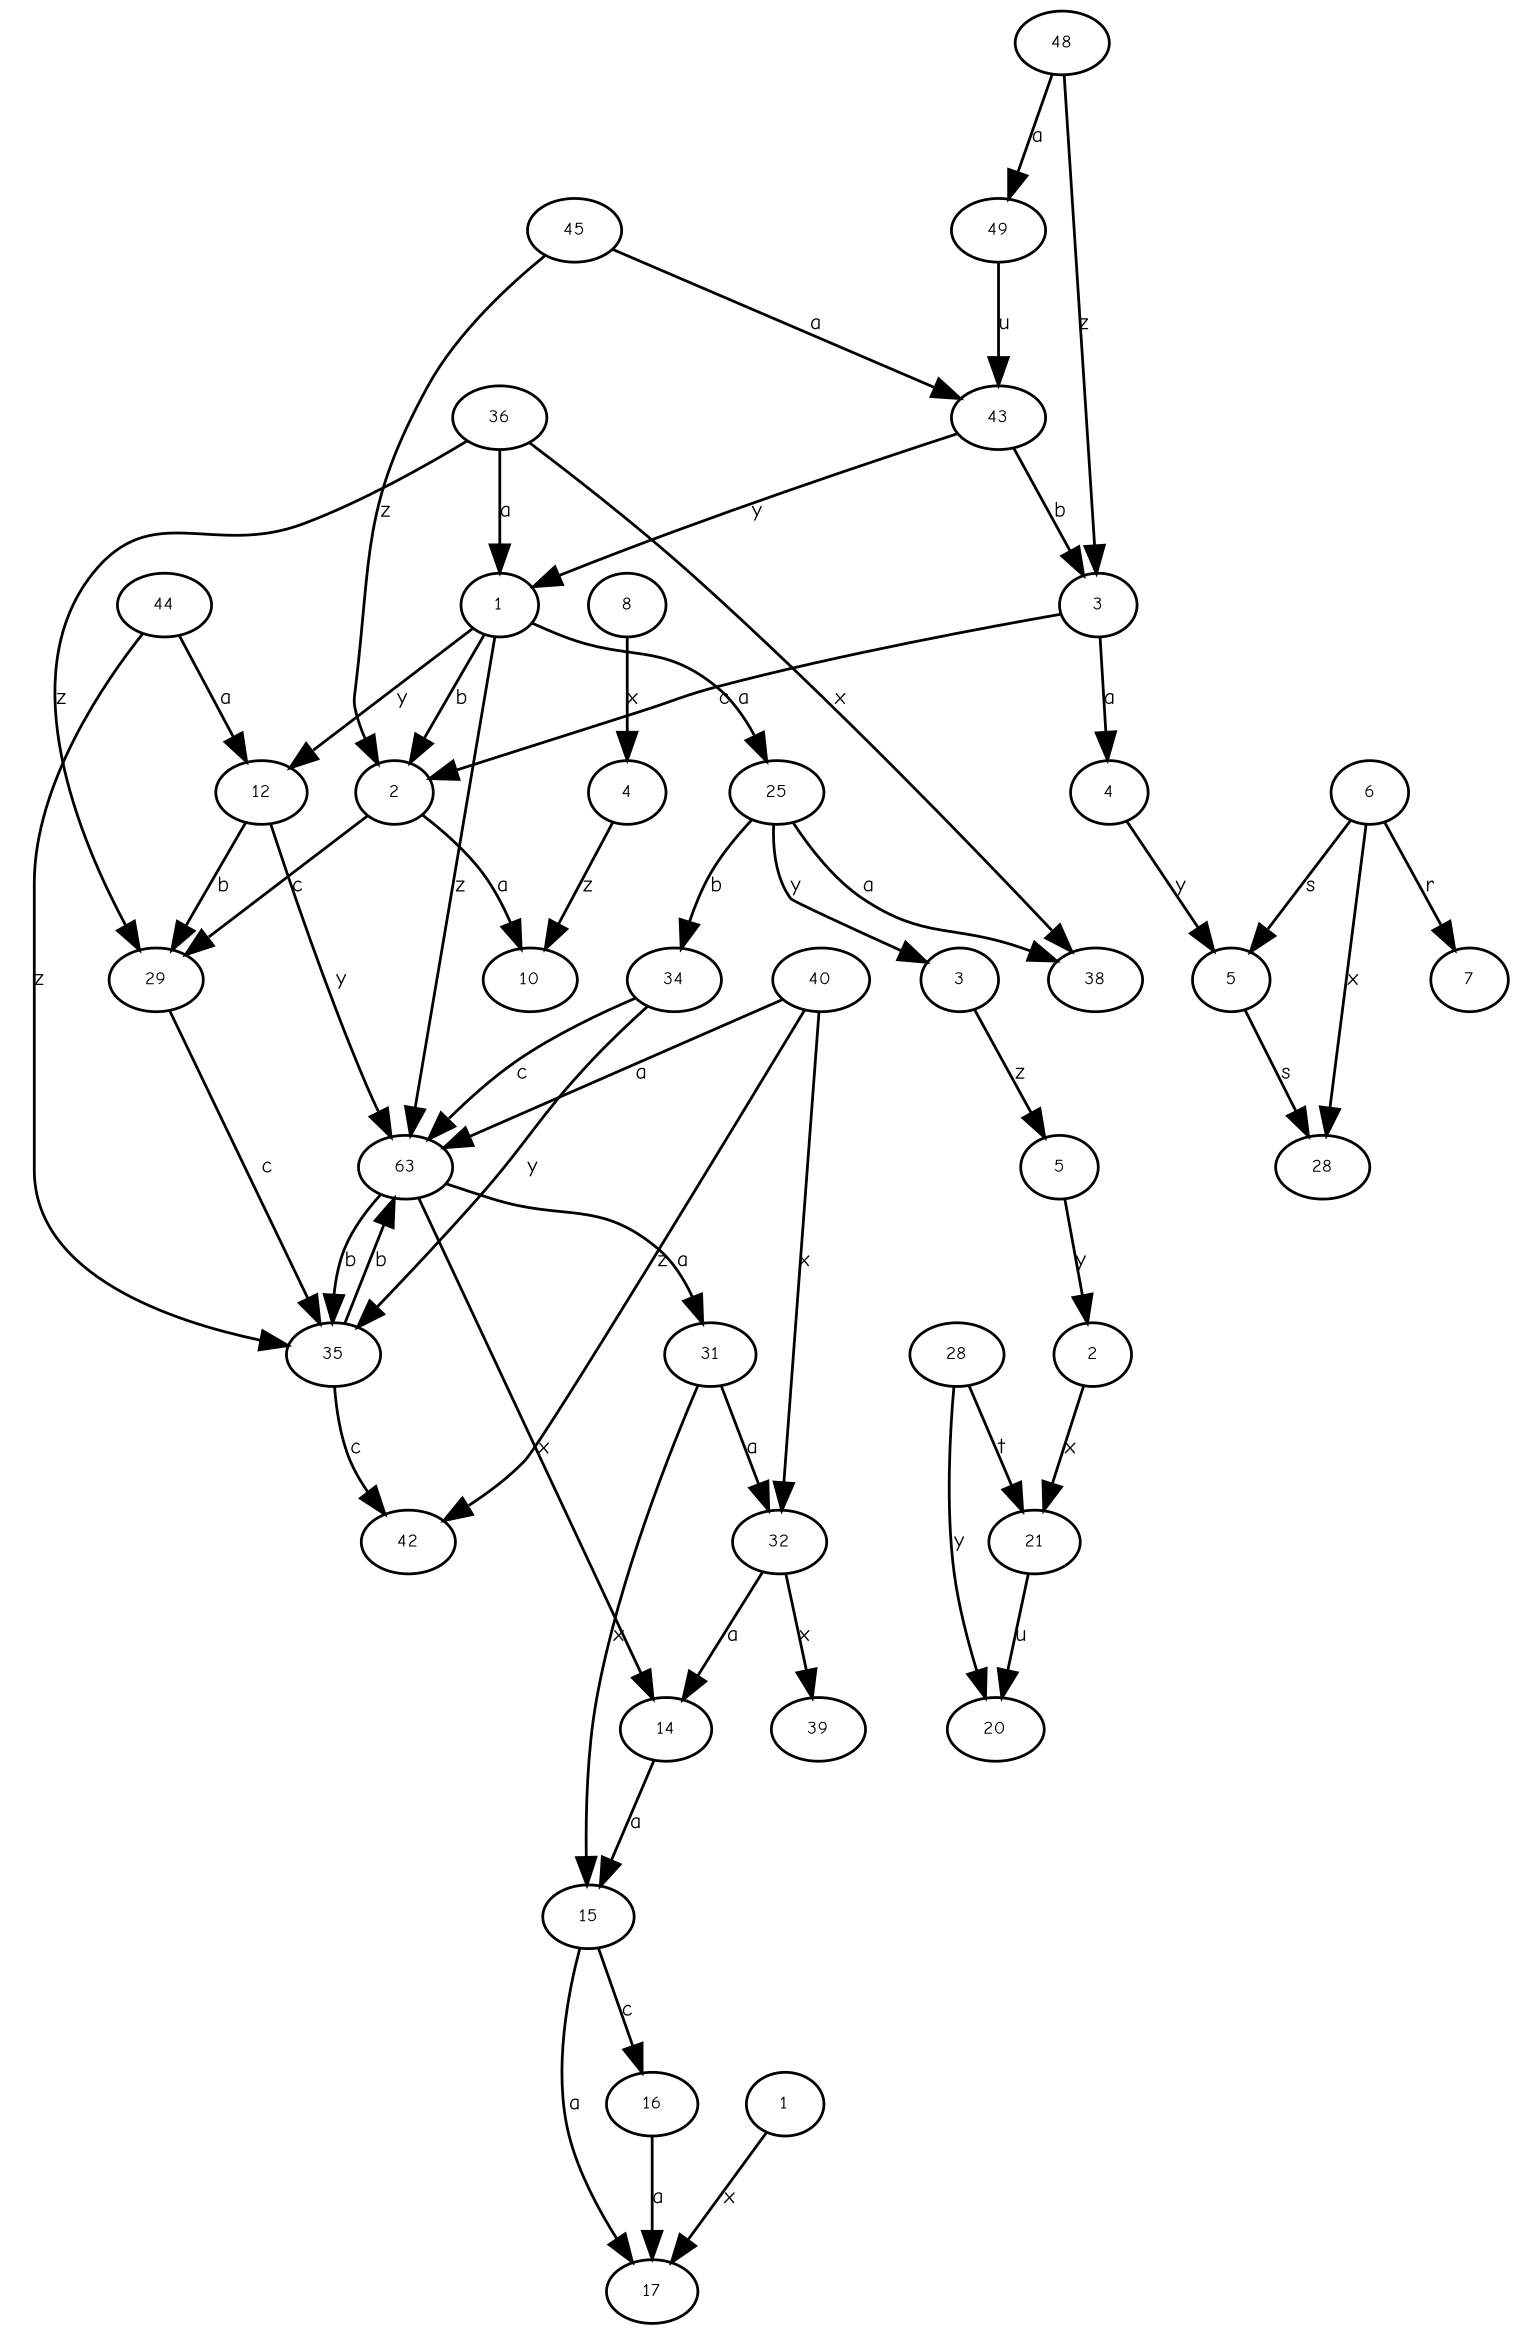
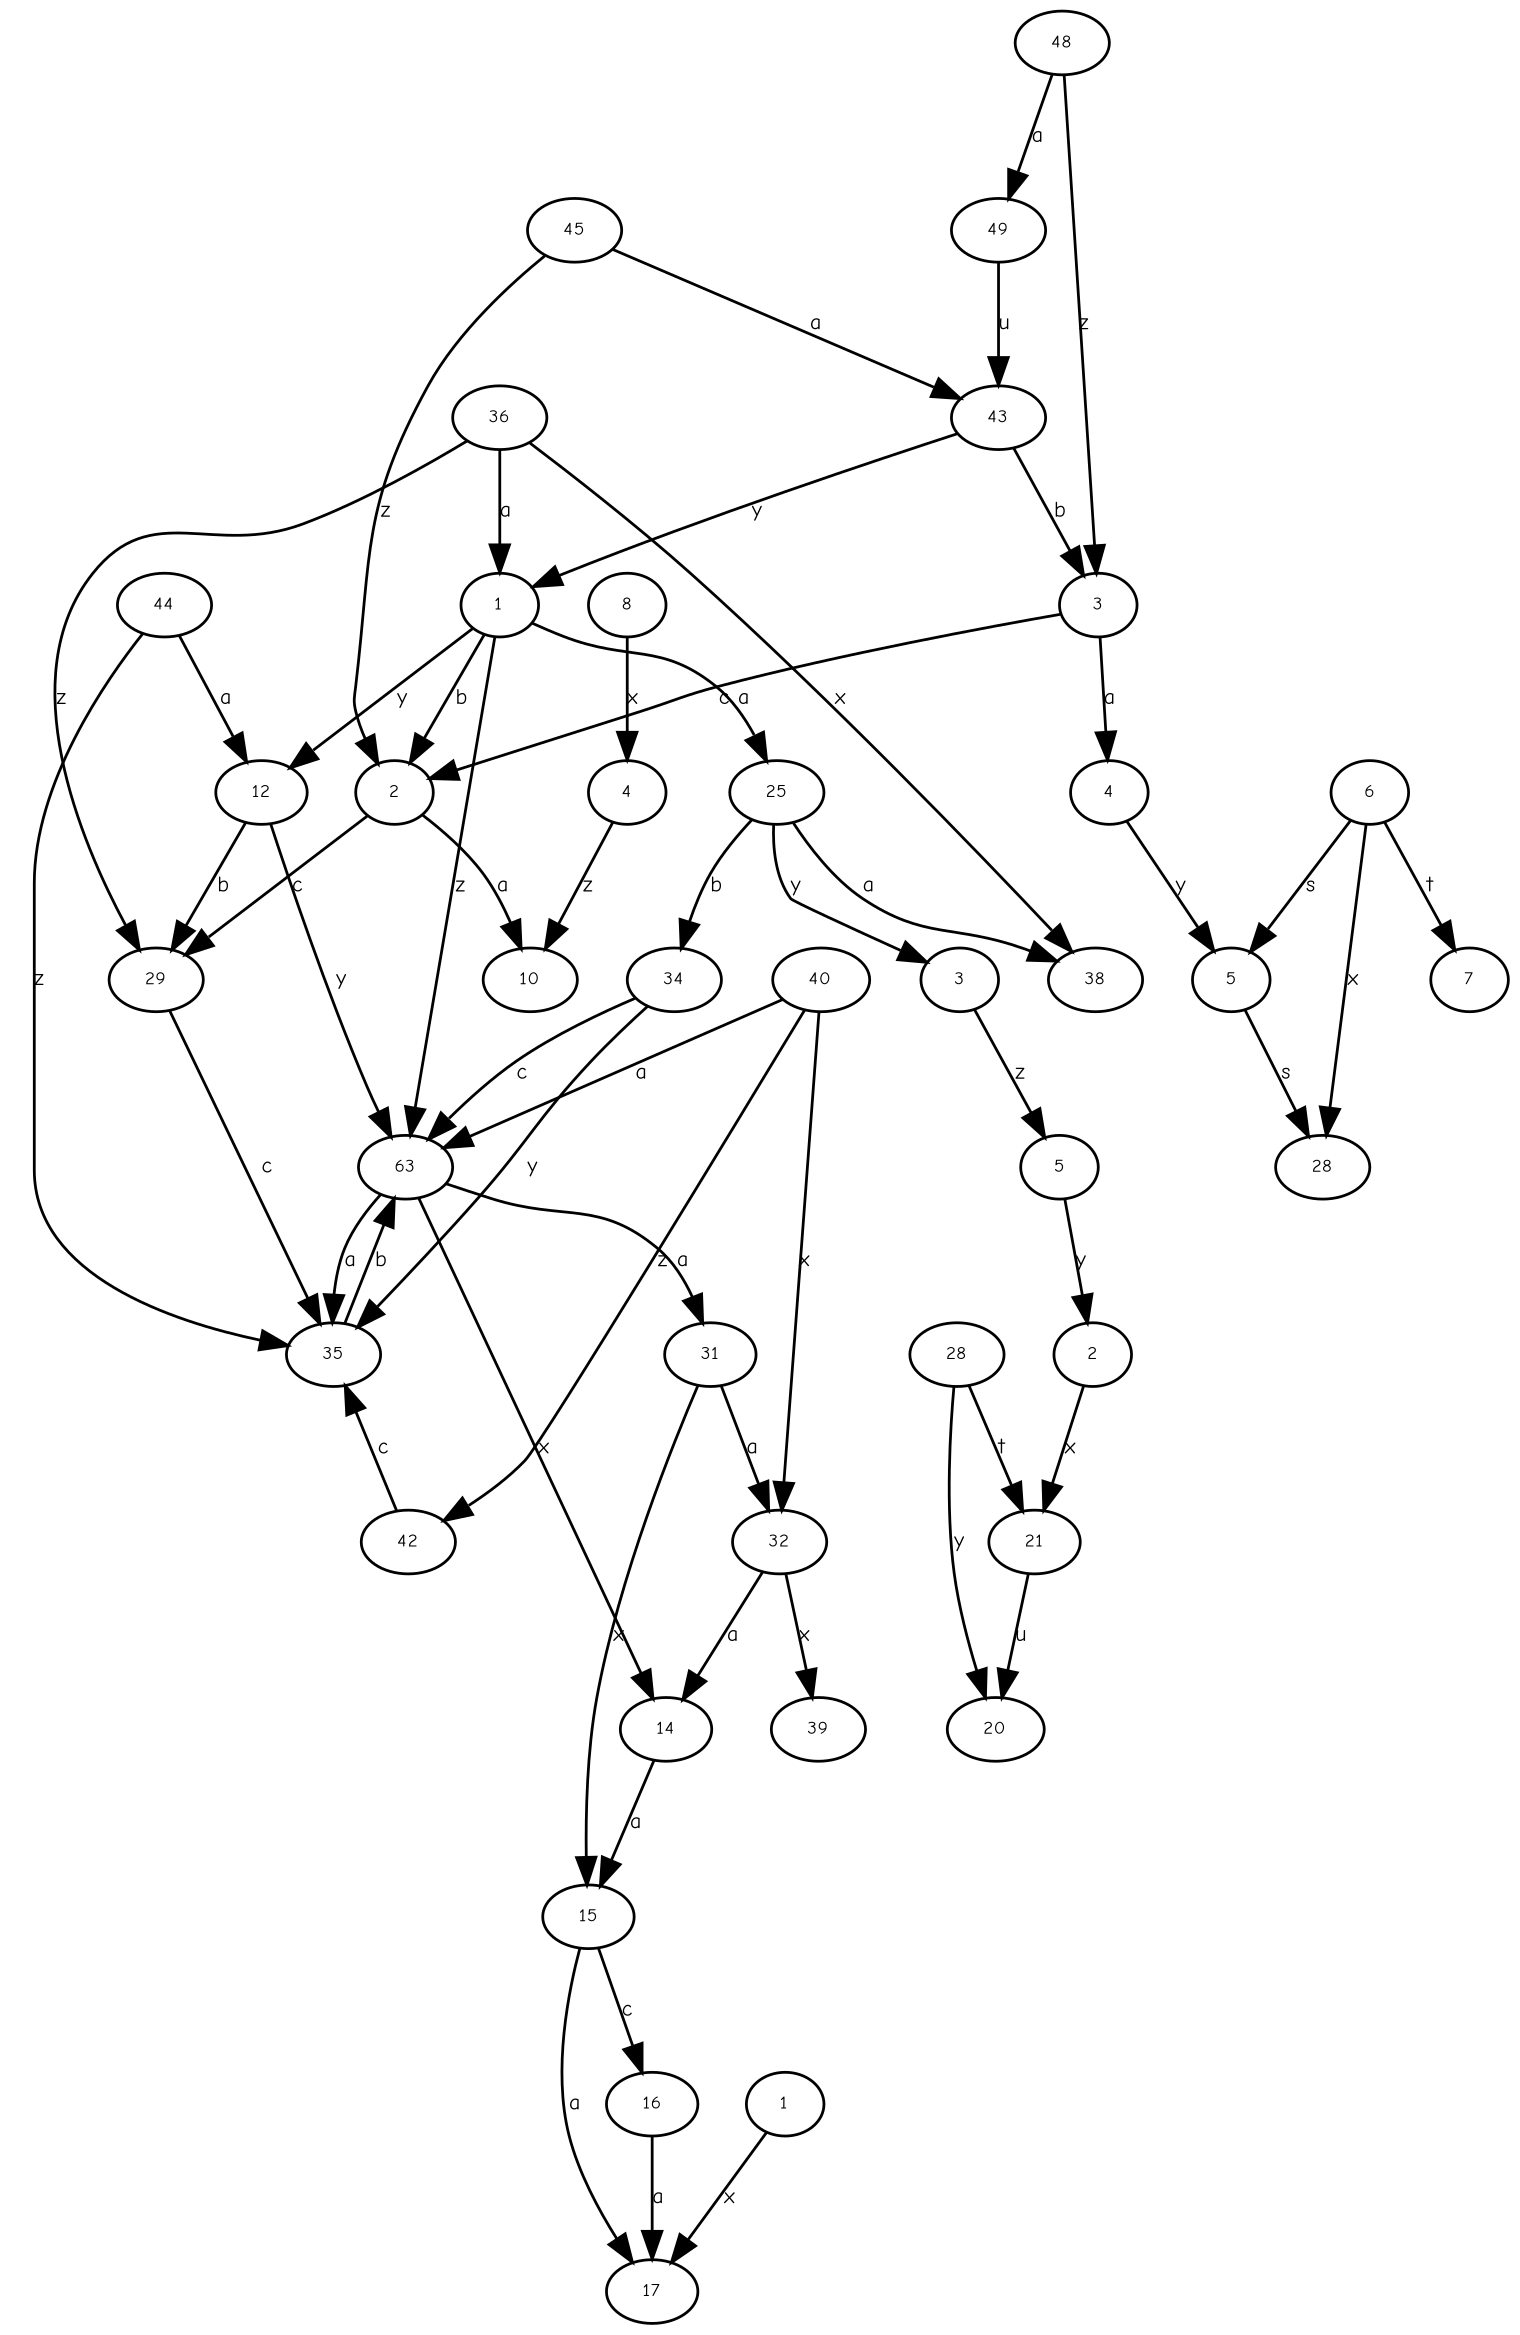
(1431, 886) -> (1431, 886)
(352, 1261) -> (352, 1261)
(344, 1442) -> (376, 1461)
